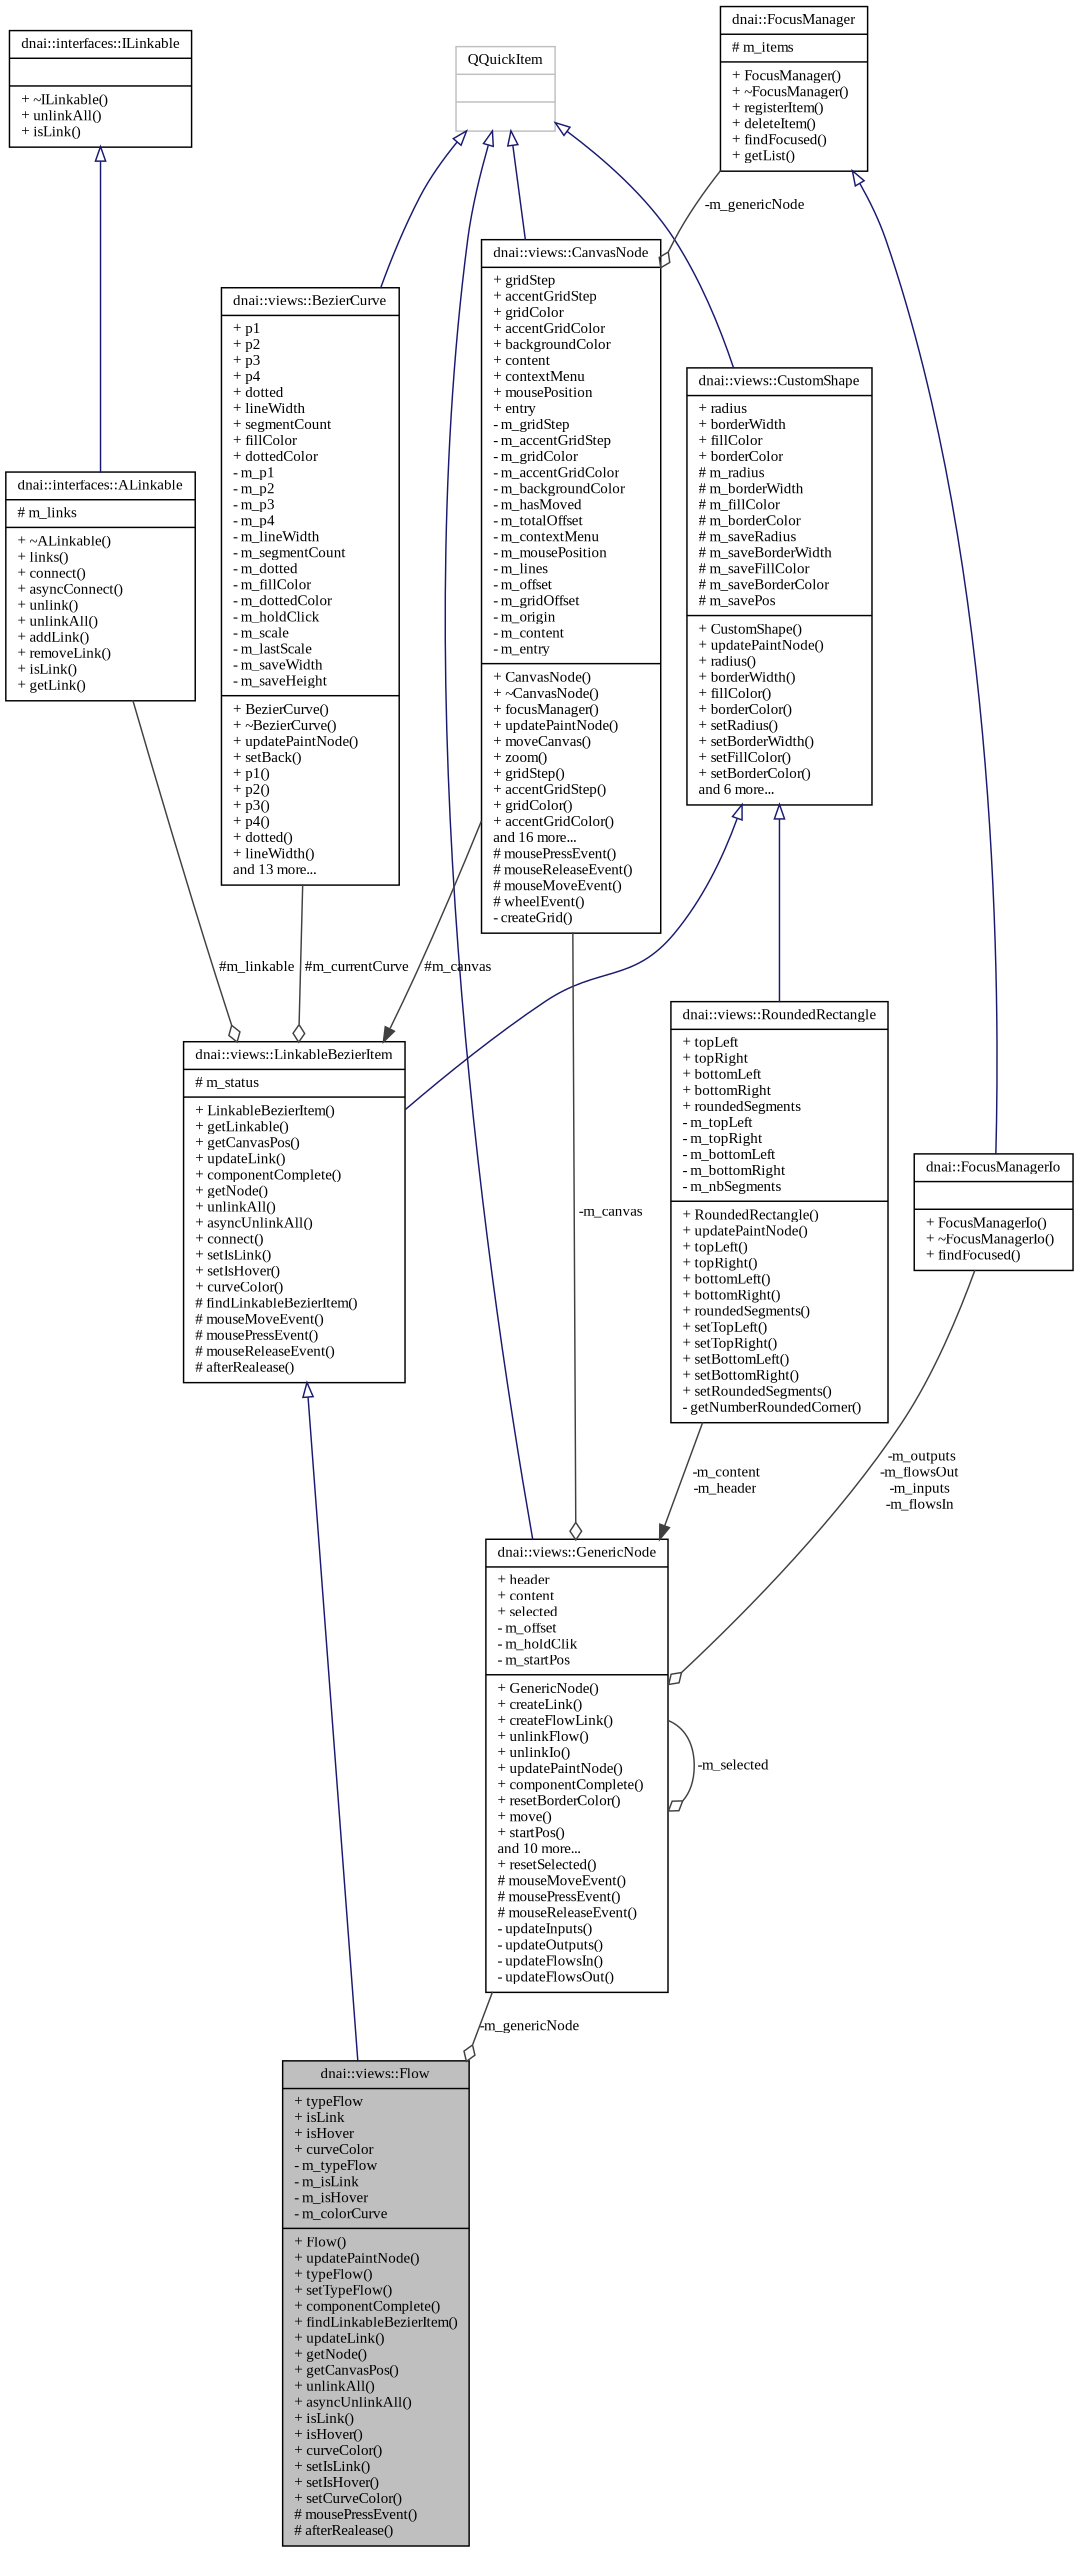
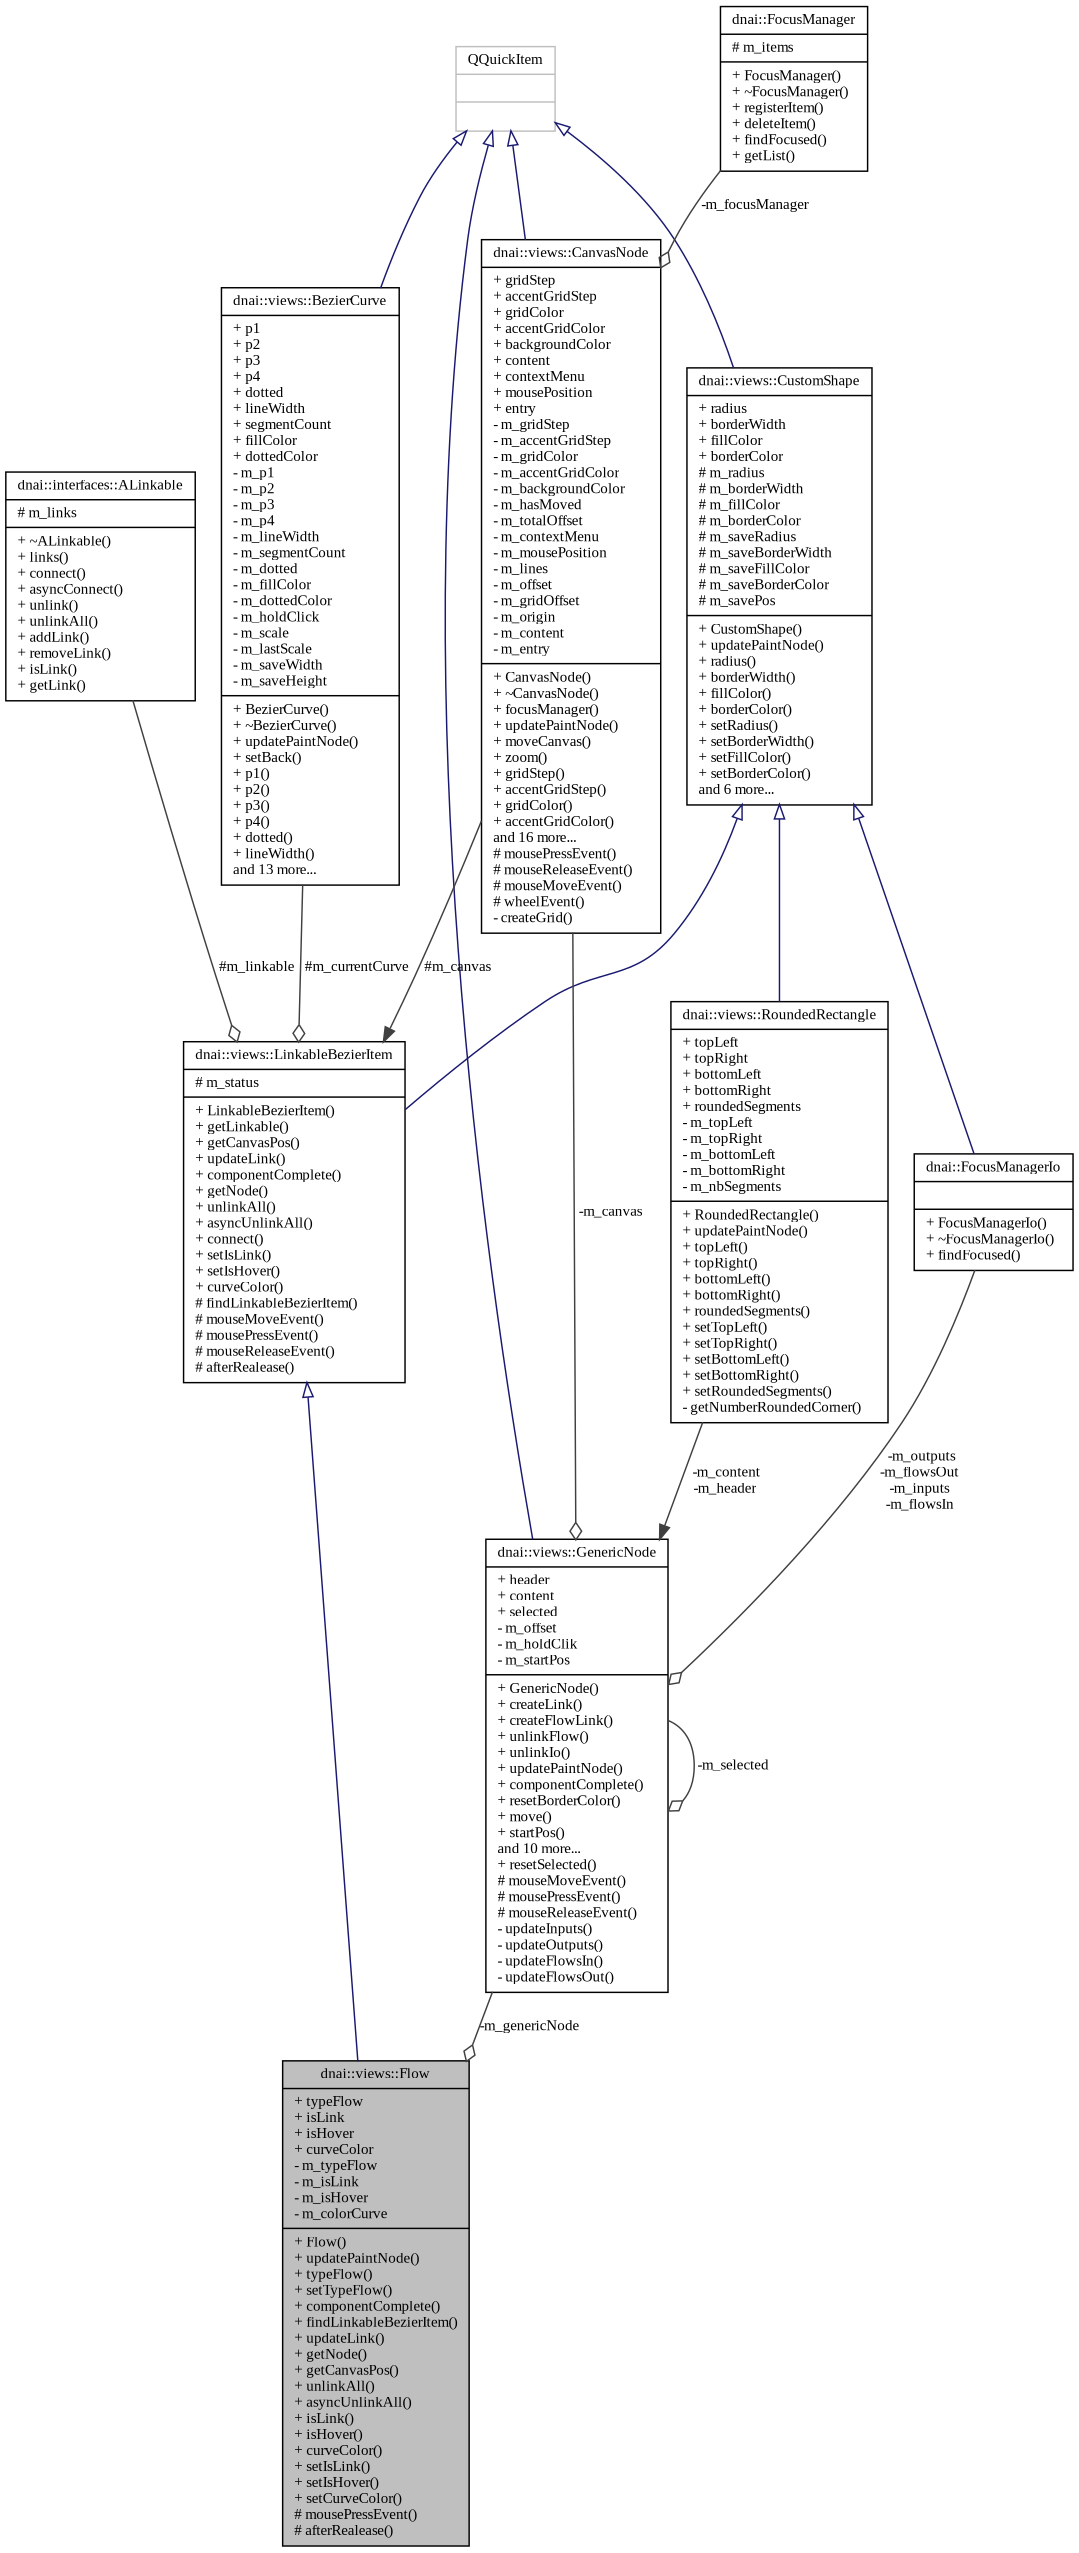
(101, 89) -> none
(753, 205) -> (753, 205)
(975, 661) -> (916, 986)
